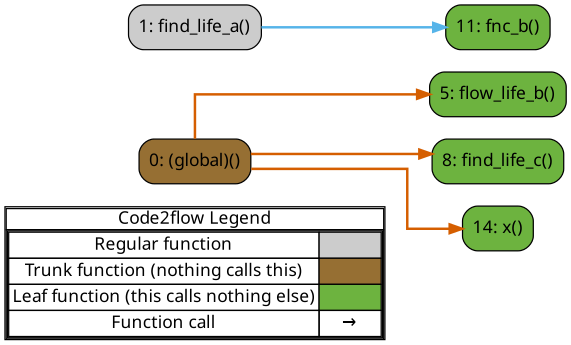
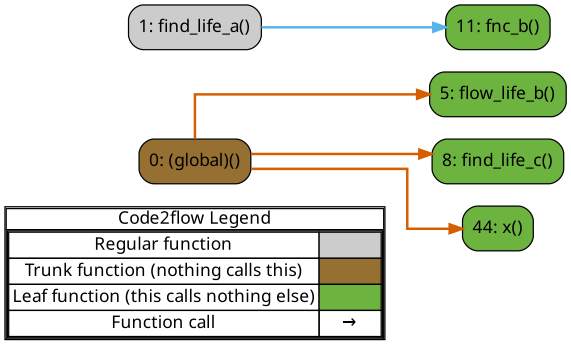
(498, 228) -> (498, 228)
